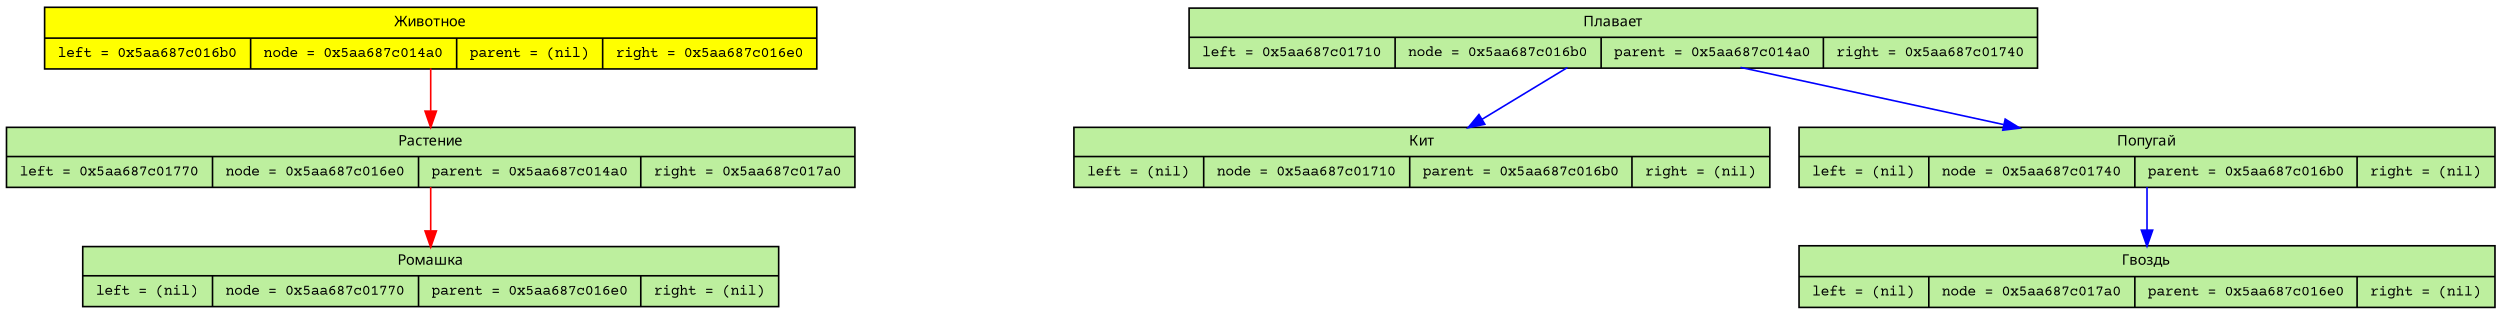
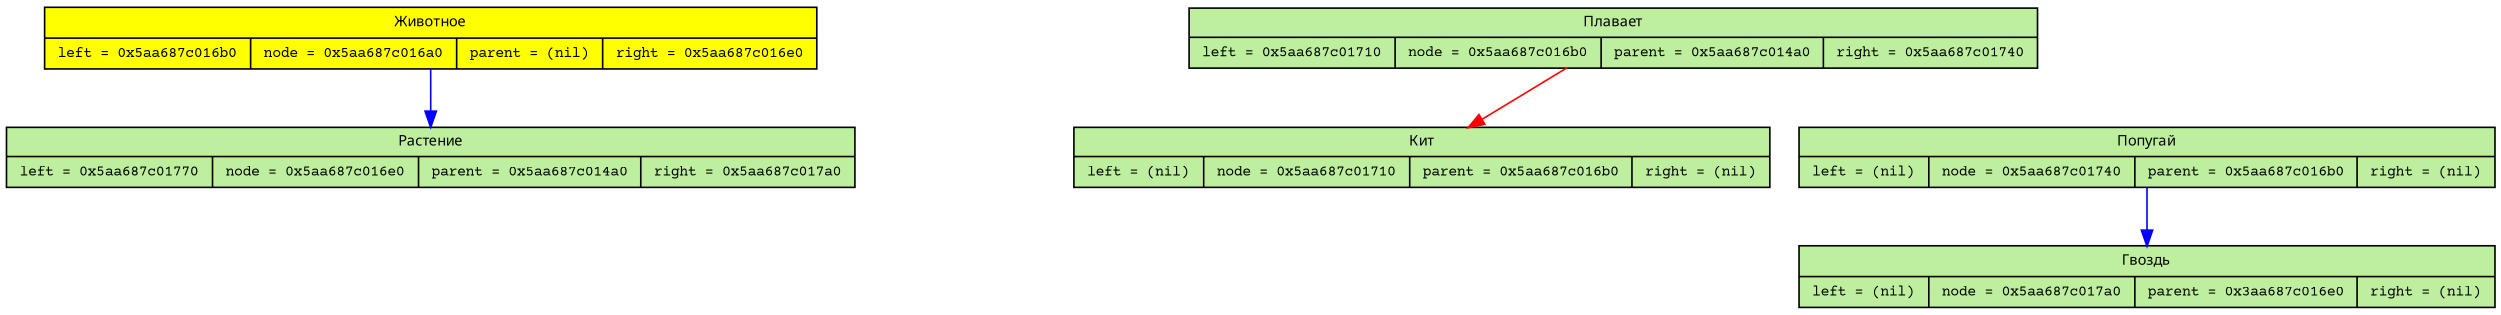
(354, 53) -> (354, 53)
(431, 90) -> (431, 90)
(1525, 93) -> (1525, 93)
(1872, 96) -> none
(431, 277) -> none
(2246, 291) -> (2246, 291)
